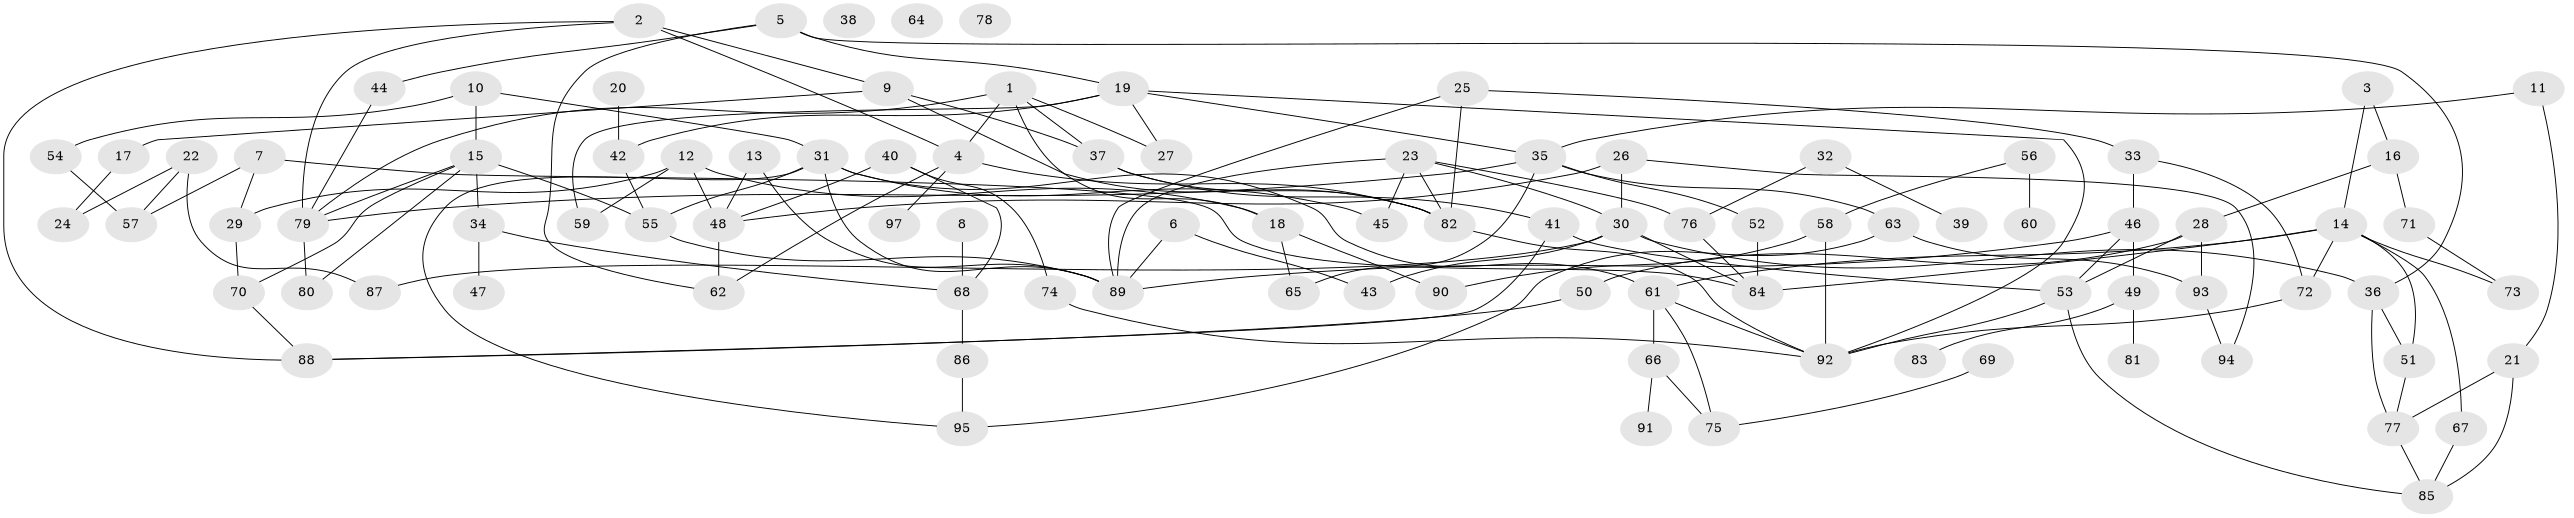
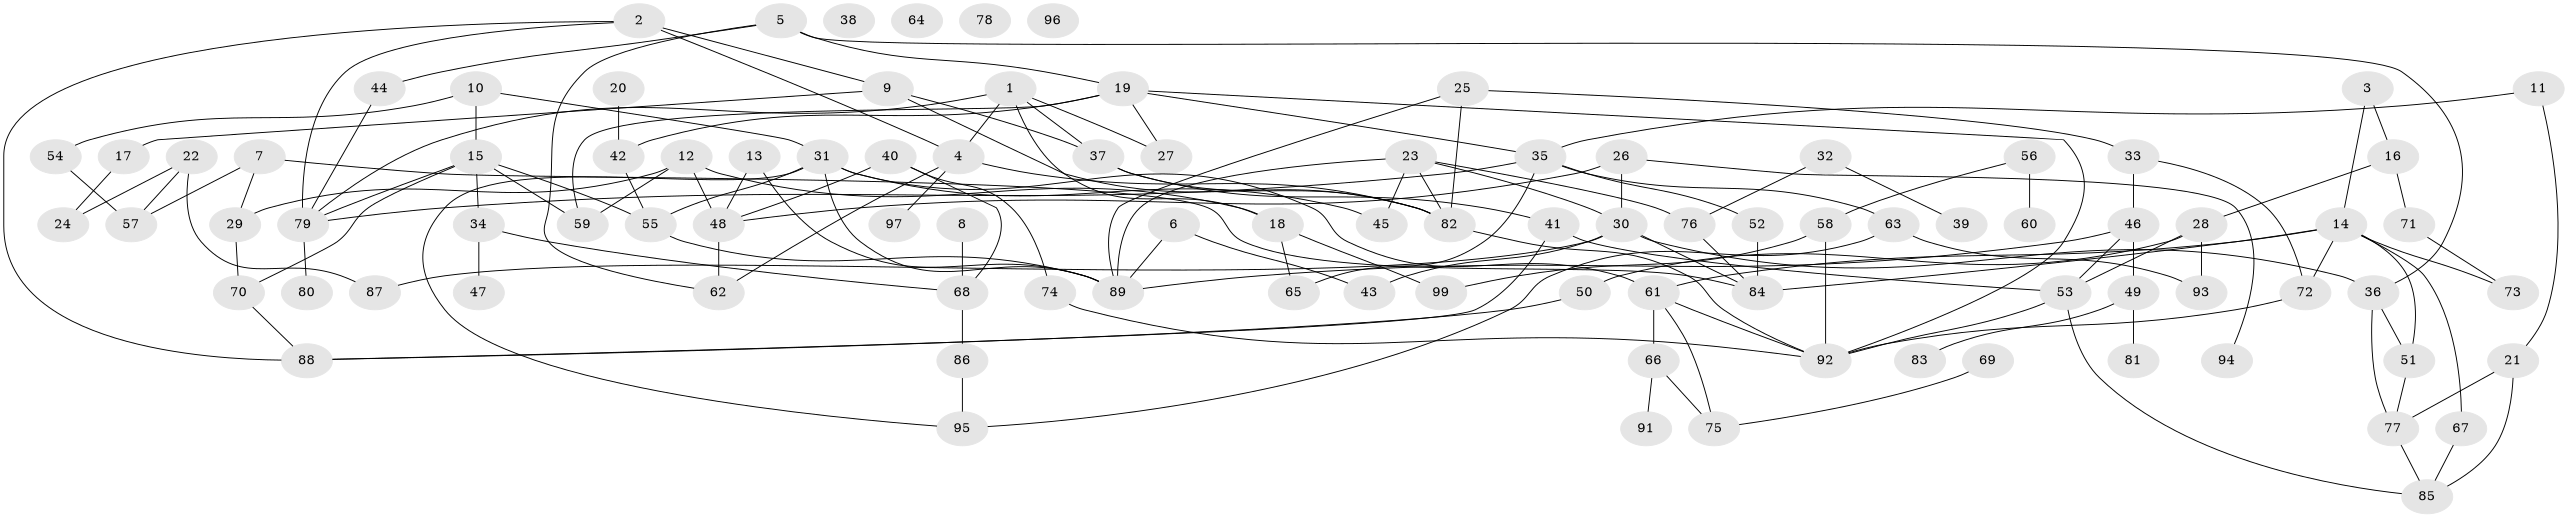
none -> (1053, 21)
(391, 225) -> (522, 186)
(1441, 293) -> (1441, 293)
(2214, 327) -> none
